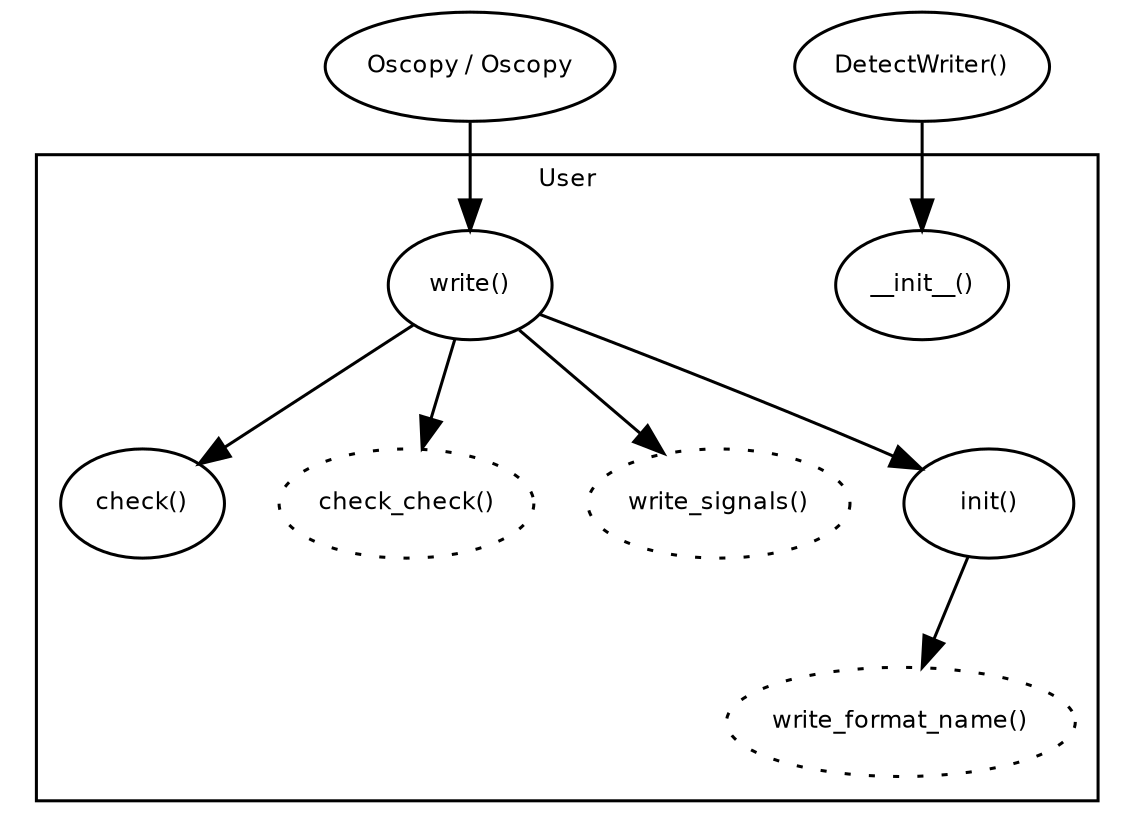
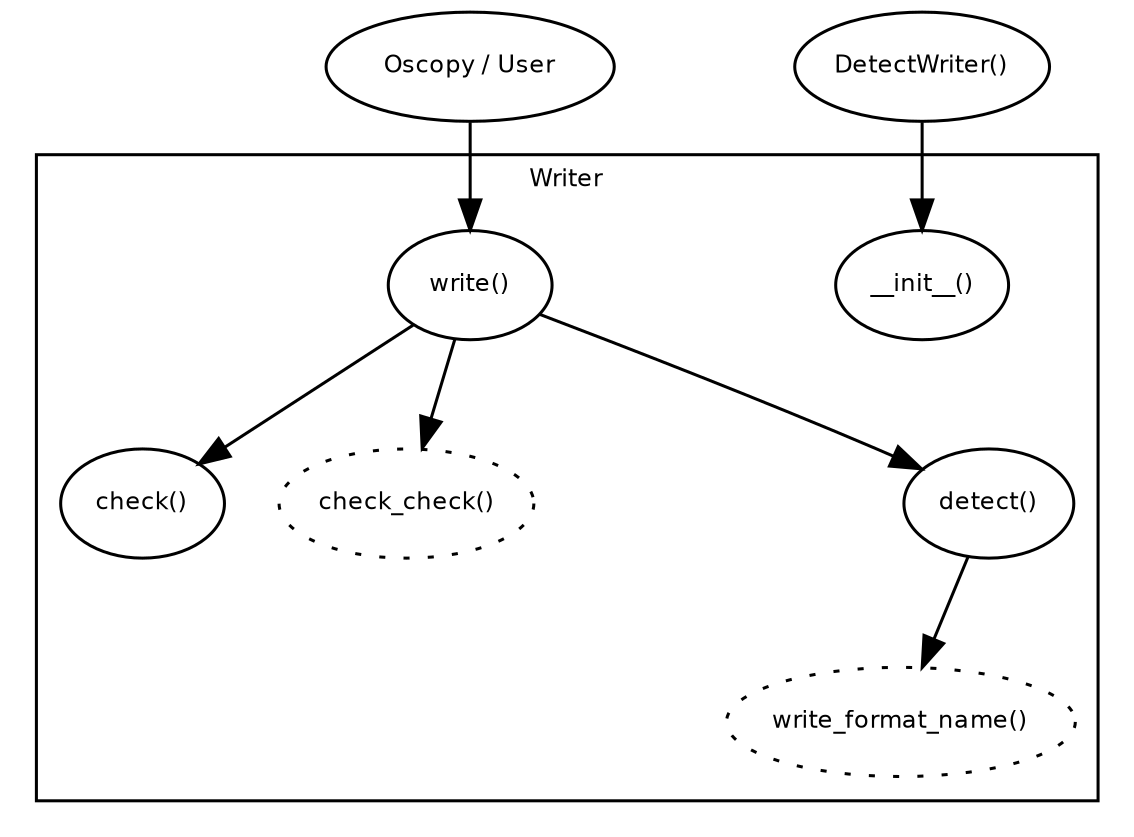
(470, 67) -> (470, 67)
(567, 180) -> (567, 180)
(719, 504) -> none
(989, 504) -> (989, 504)
